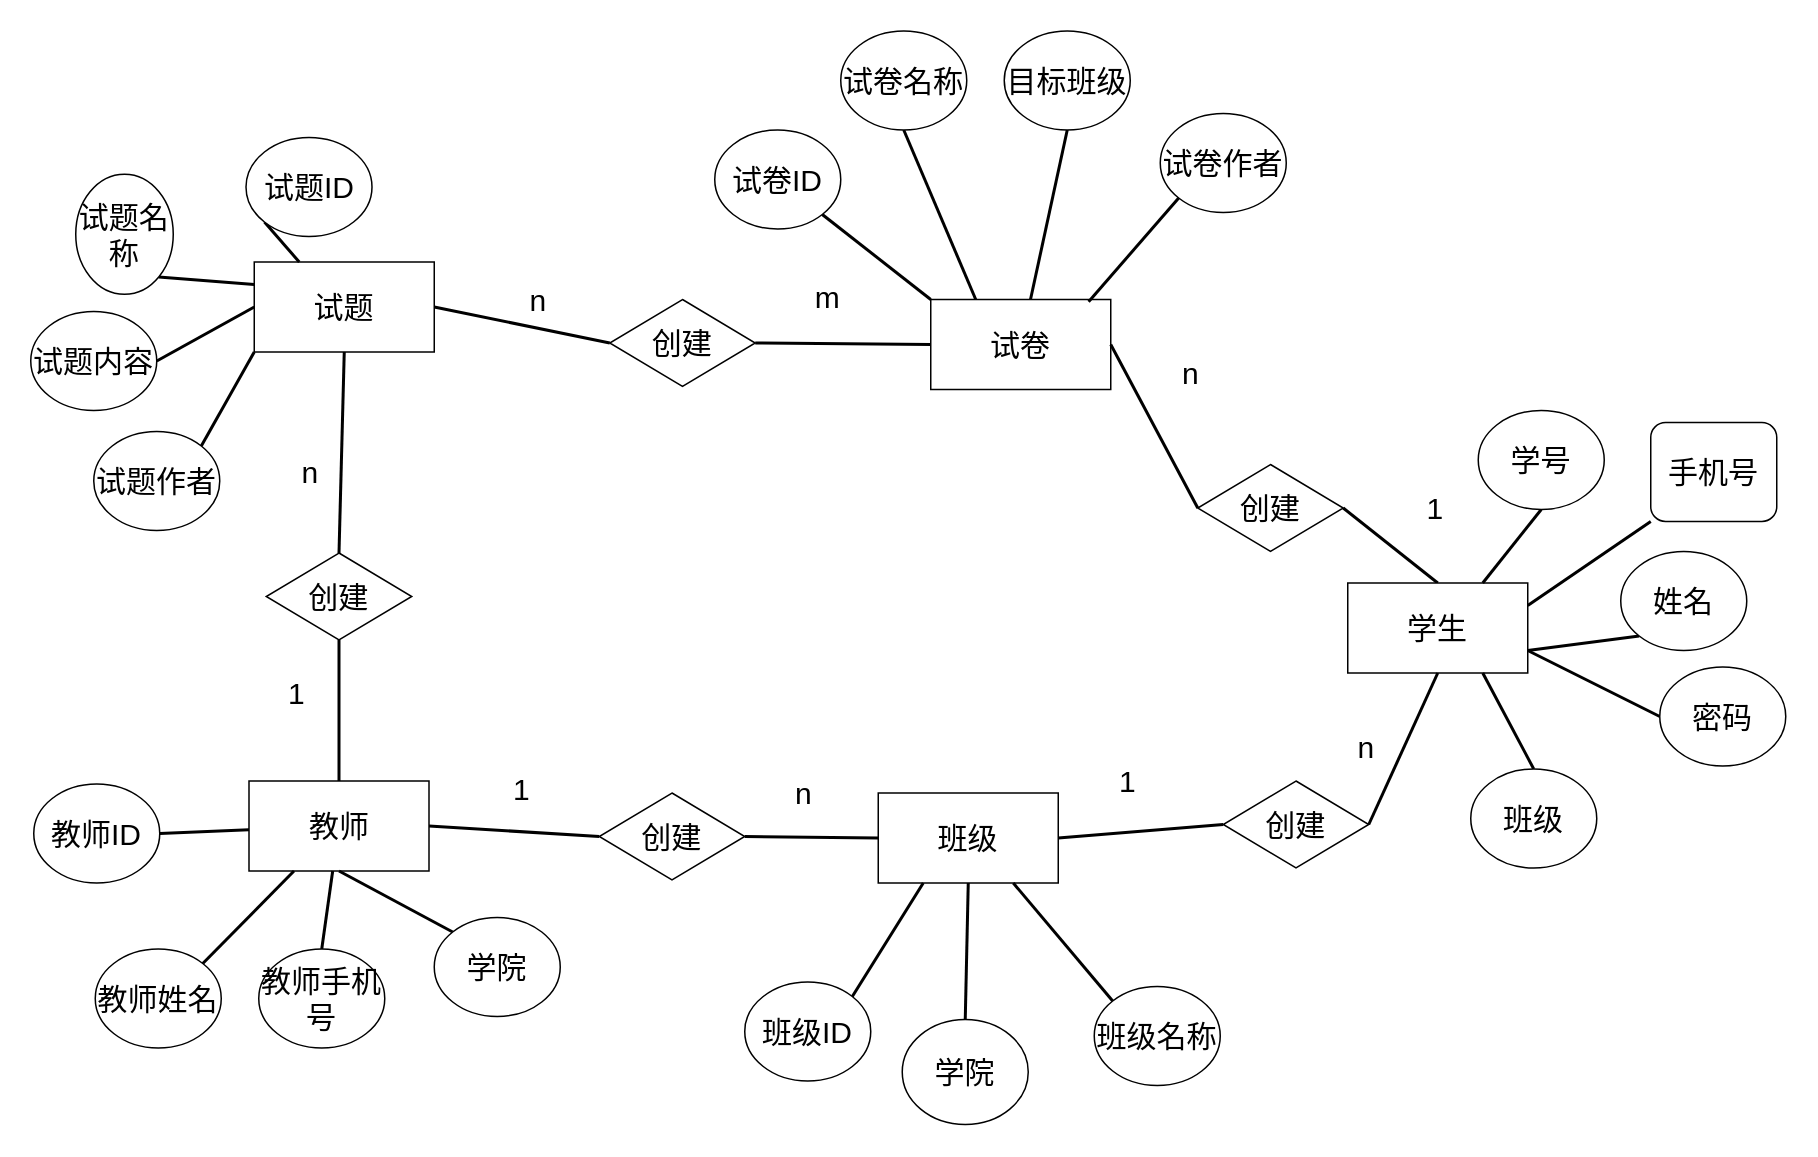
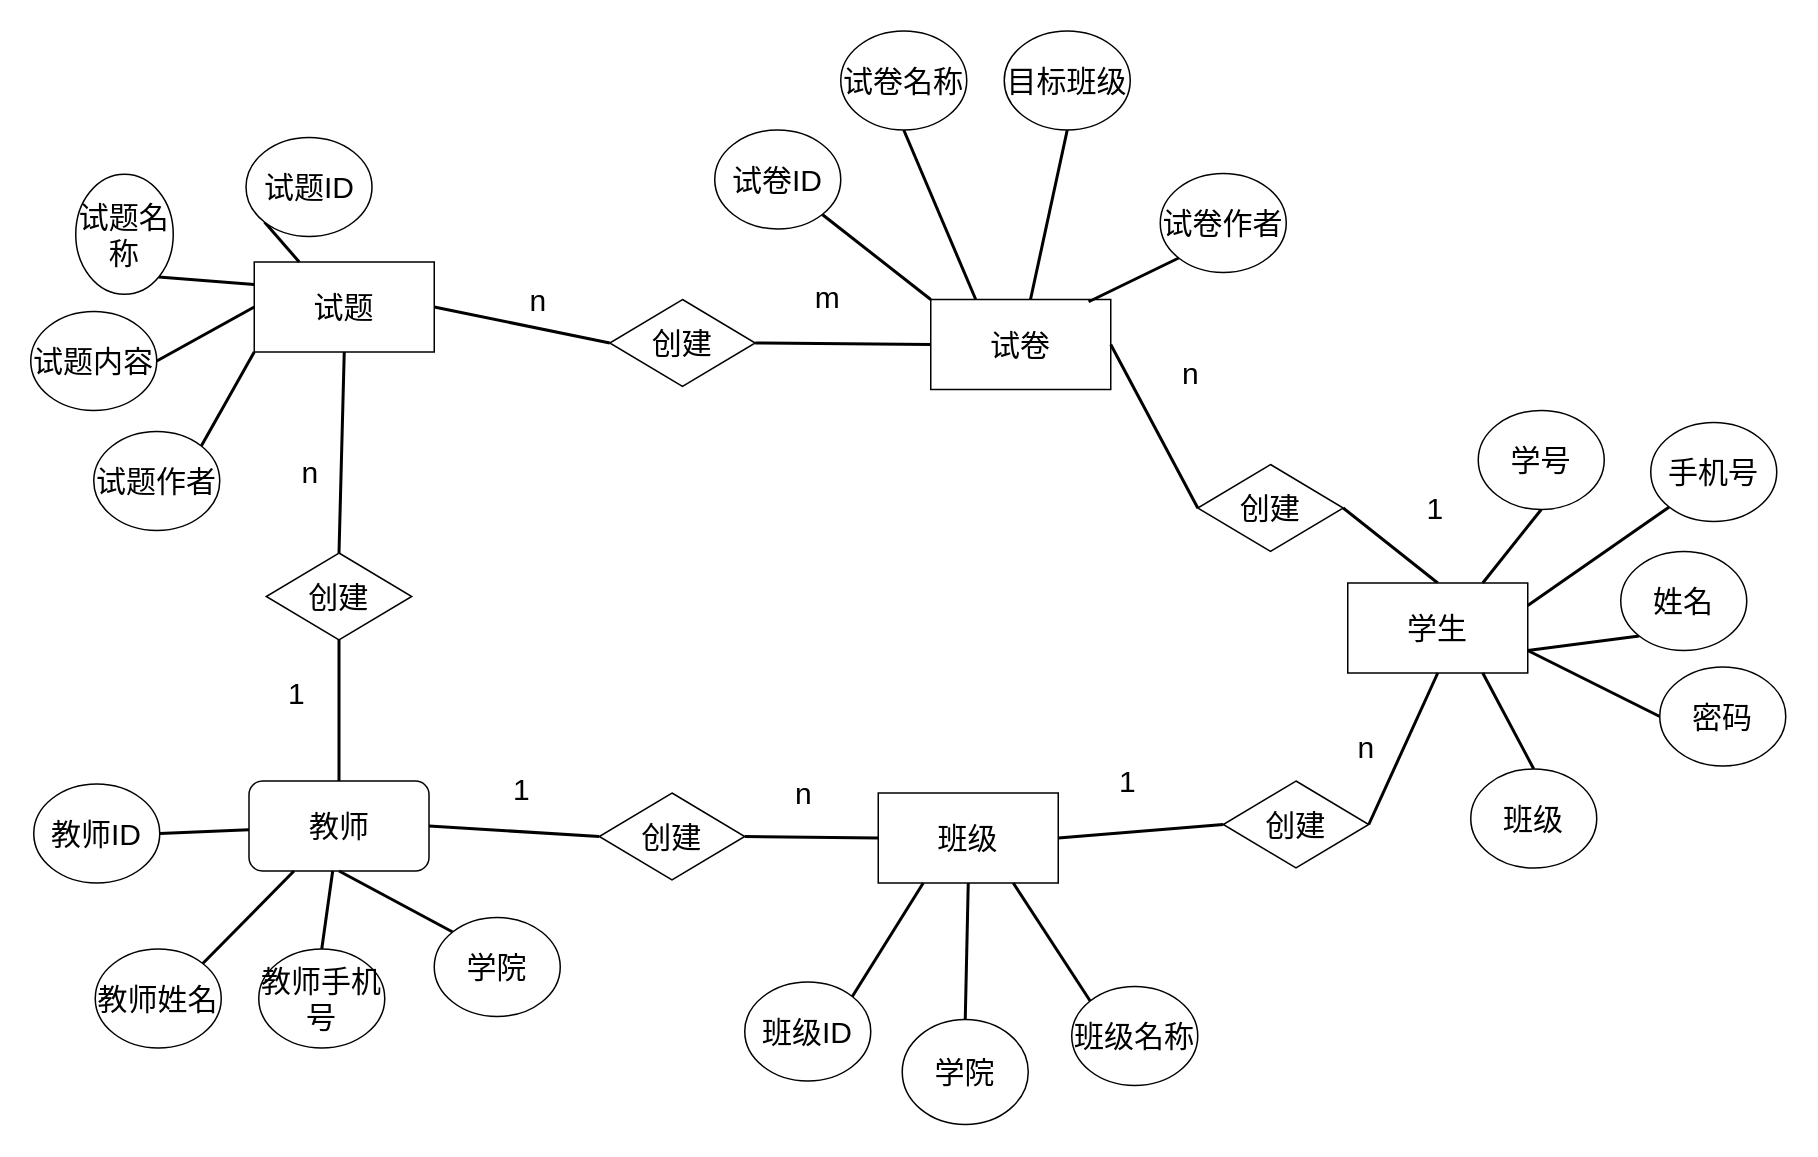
(1223, 163) -> (1223, 223)
(1714, 472) -> (1714, 472)
(339, 826) -> (339, 826)
(1157, 1036) -> (1135, 1036)
